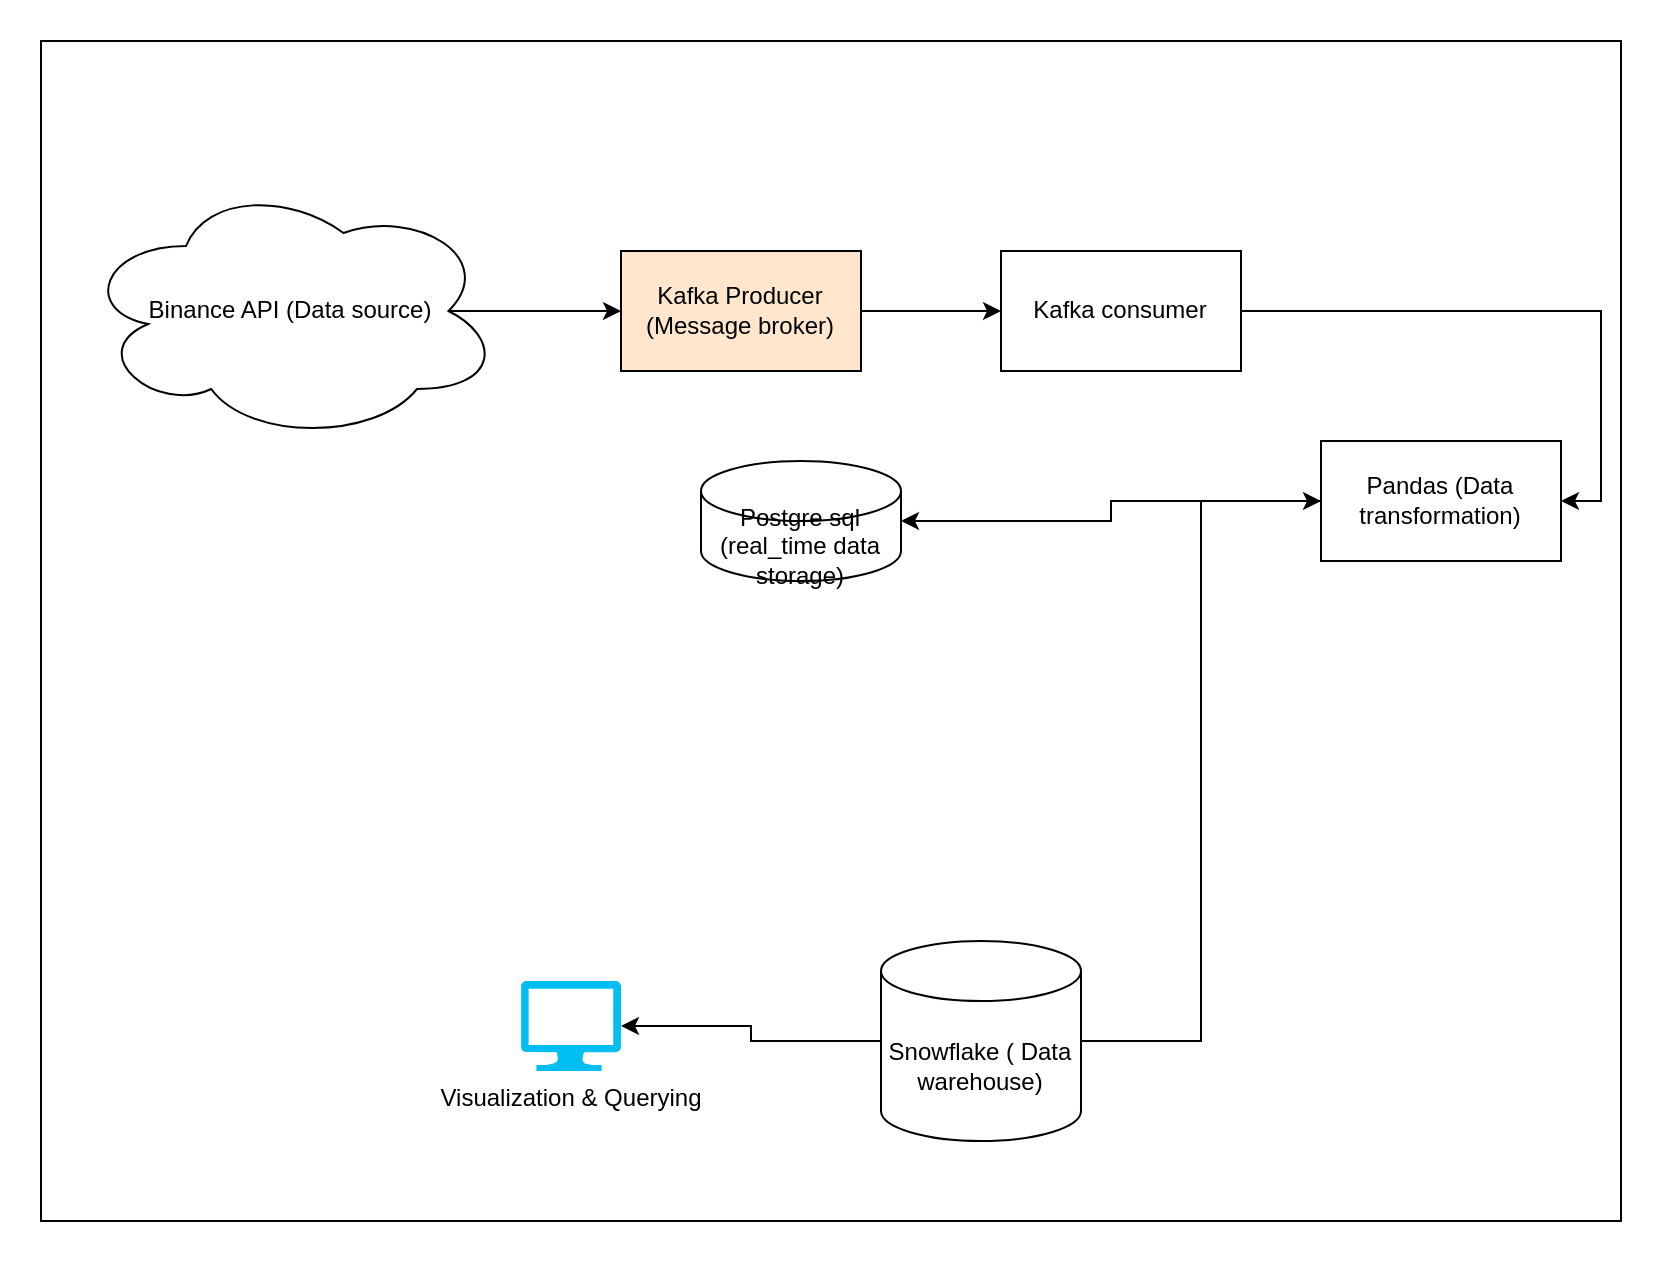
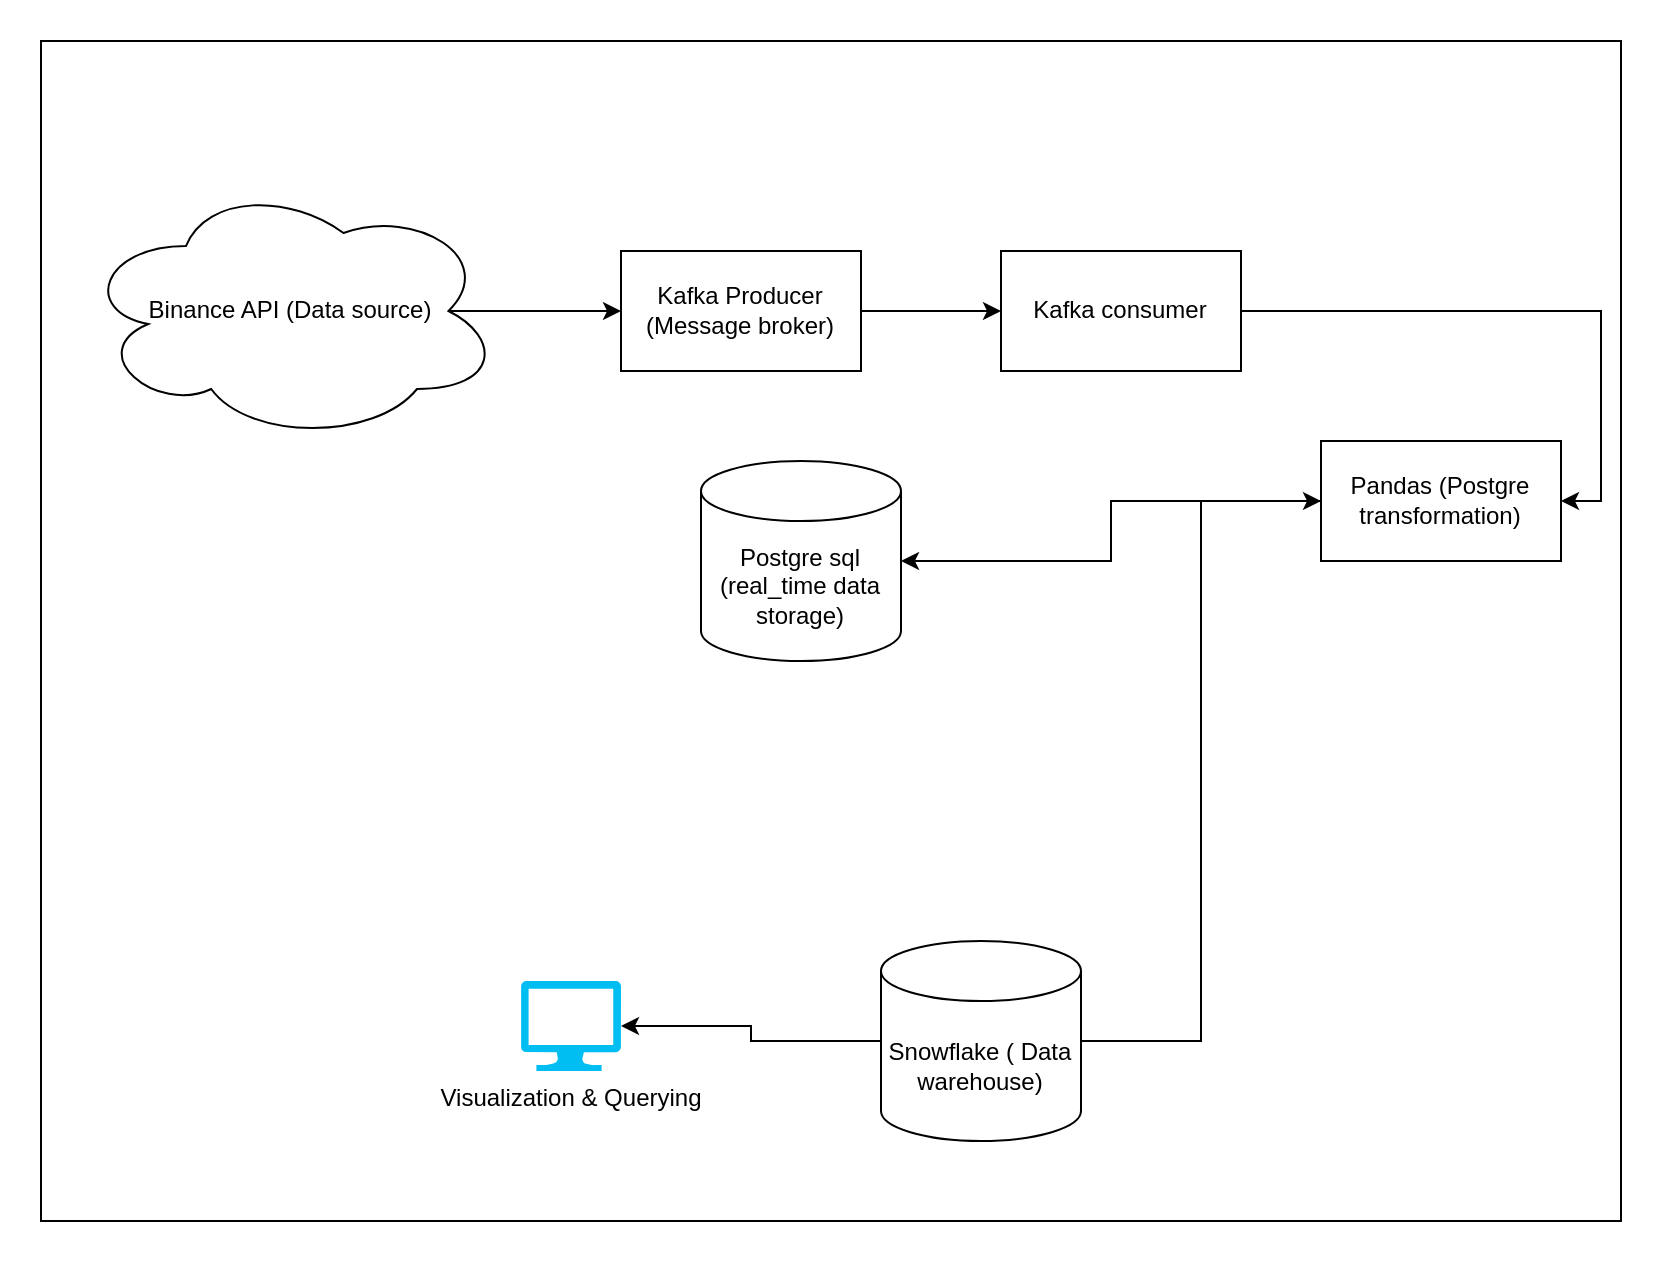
(741, 311) -> (741, 311)
(1441, 501) -> (1441, 501)
(801, 521) -> (801, 561)
